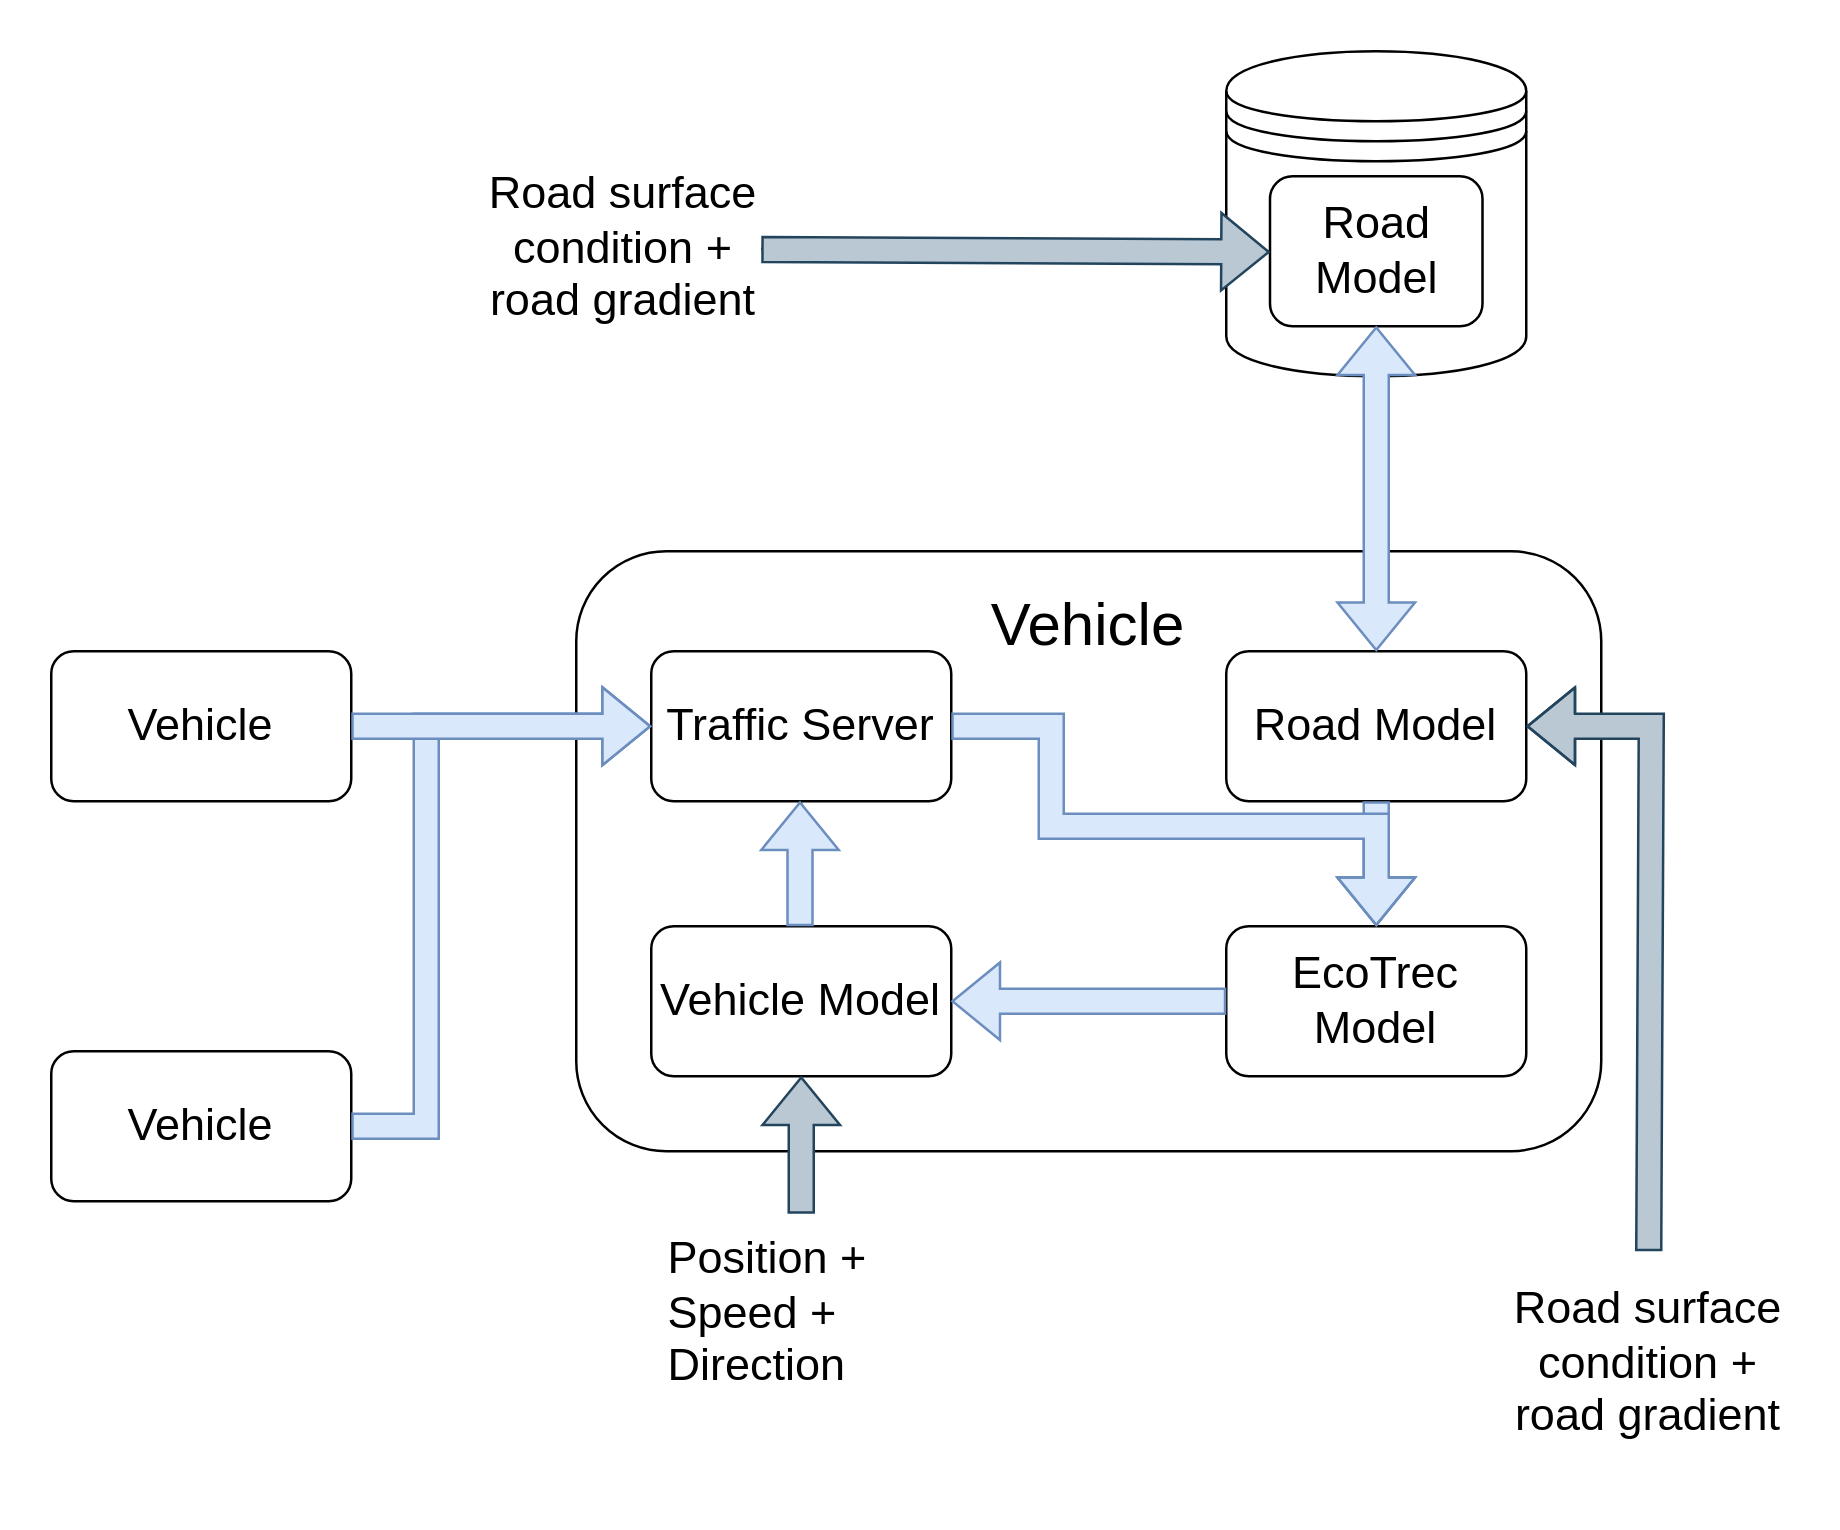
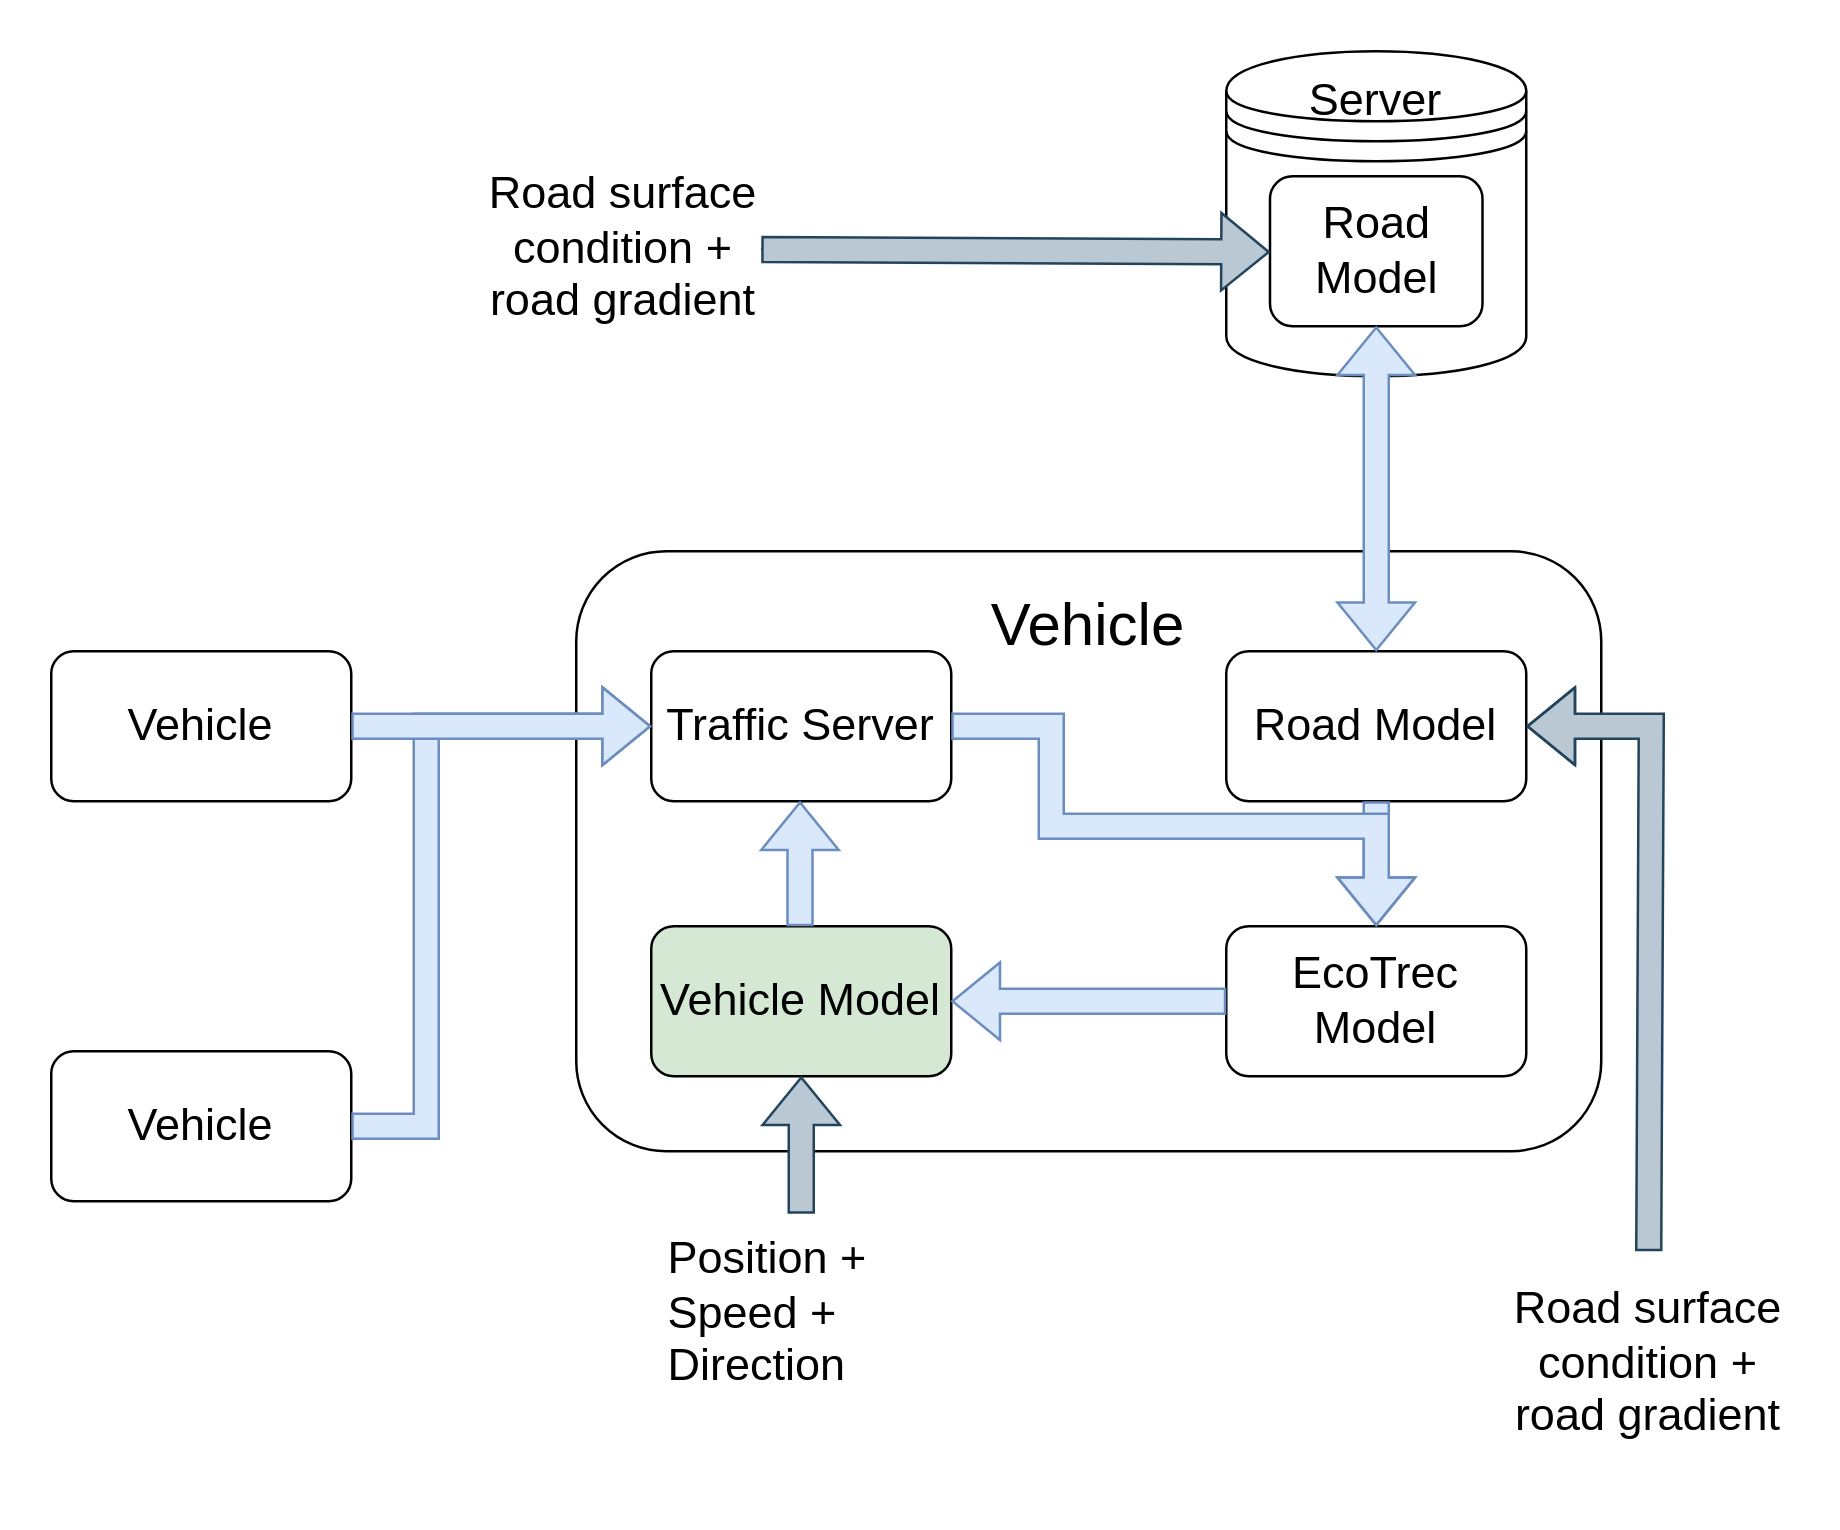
none -> (1376, 101)
(801, 926) -> (801, 926)
(801, 1001) -> (801, 1001)
